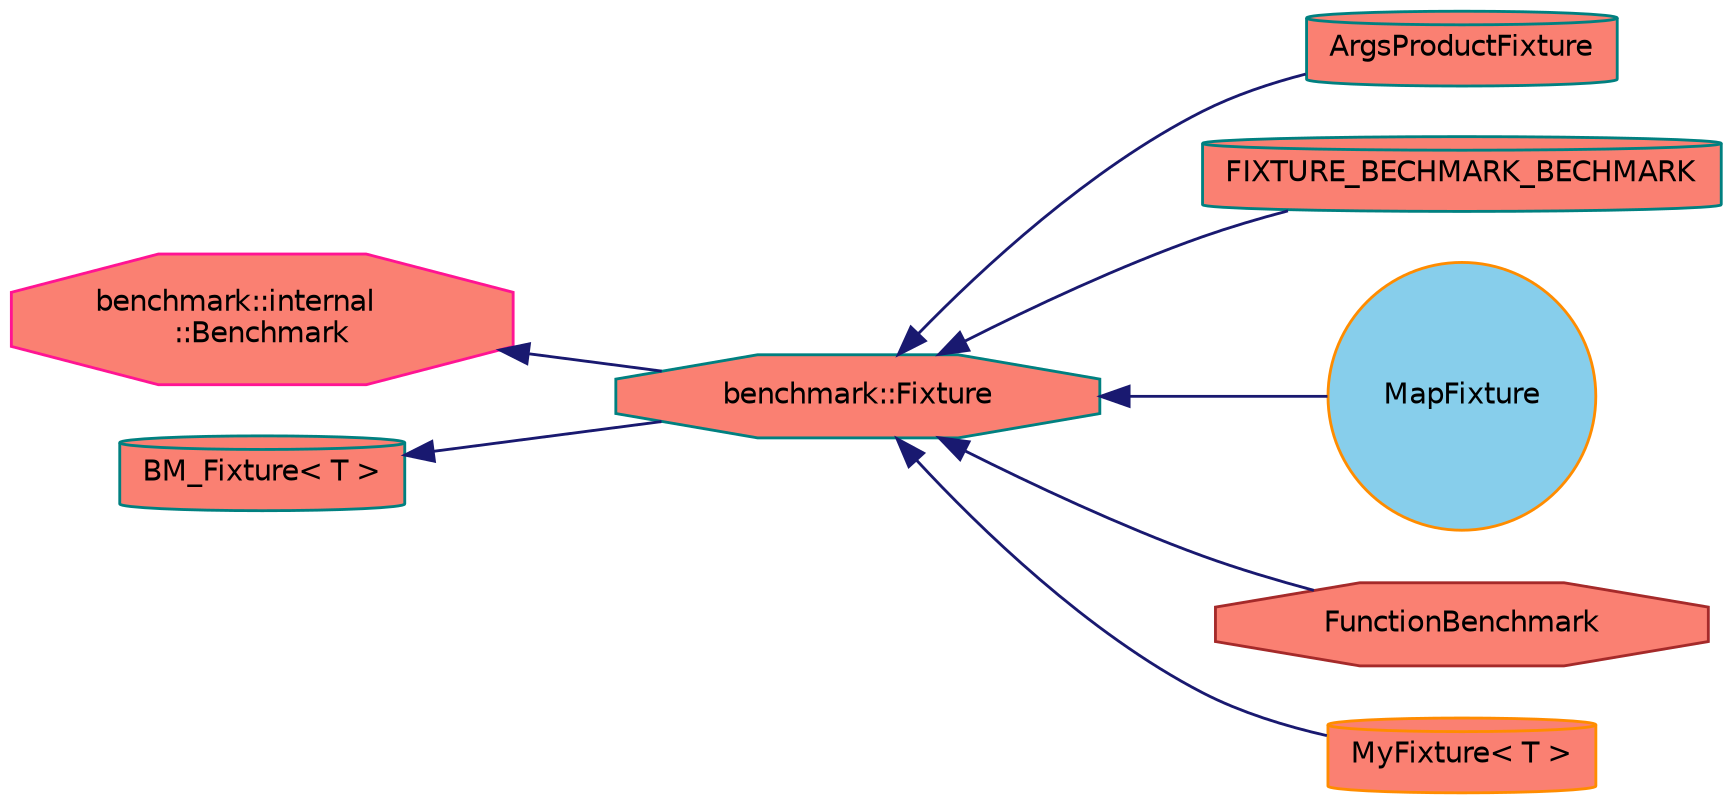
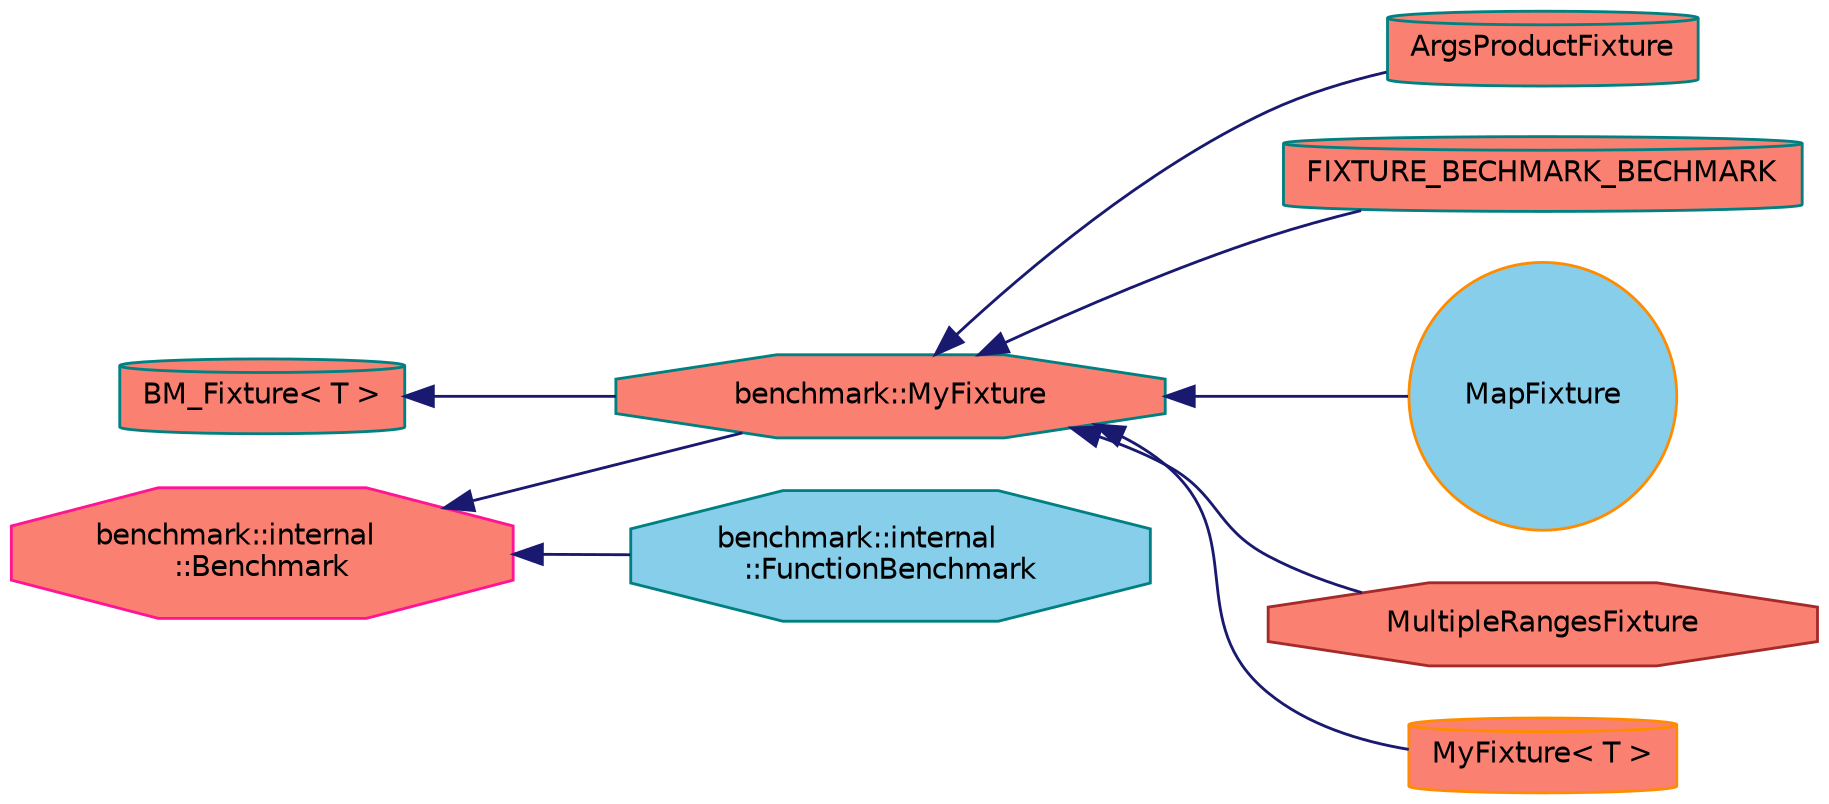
(858, 396) -> (891, 396)
none -> (891, 556)
(1462, 624) -> (1543, 624)
